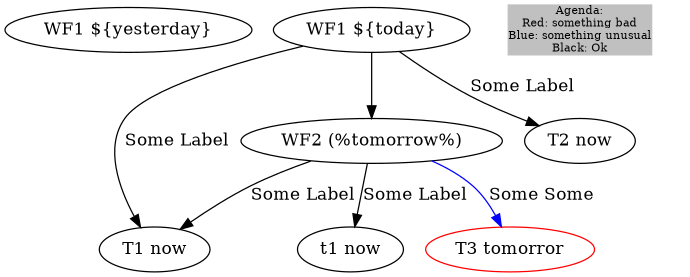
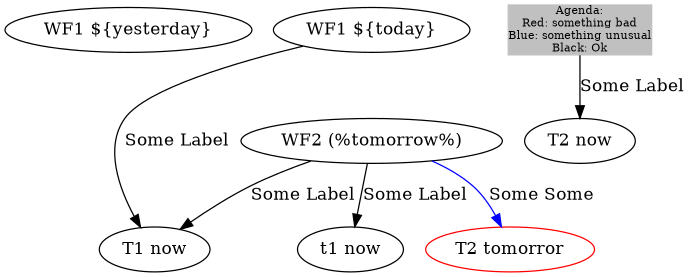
(372, 79) -> none
(461, 91) -> (580, 80)
(510, 249) -> (510, 249)
